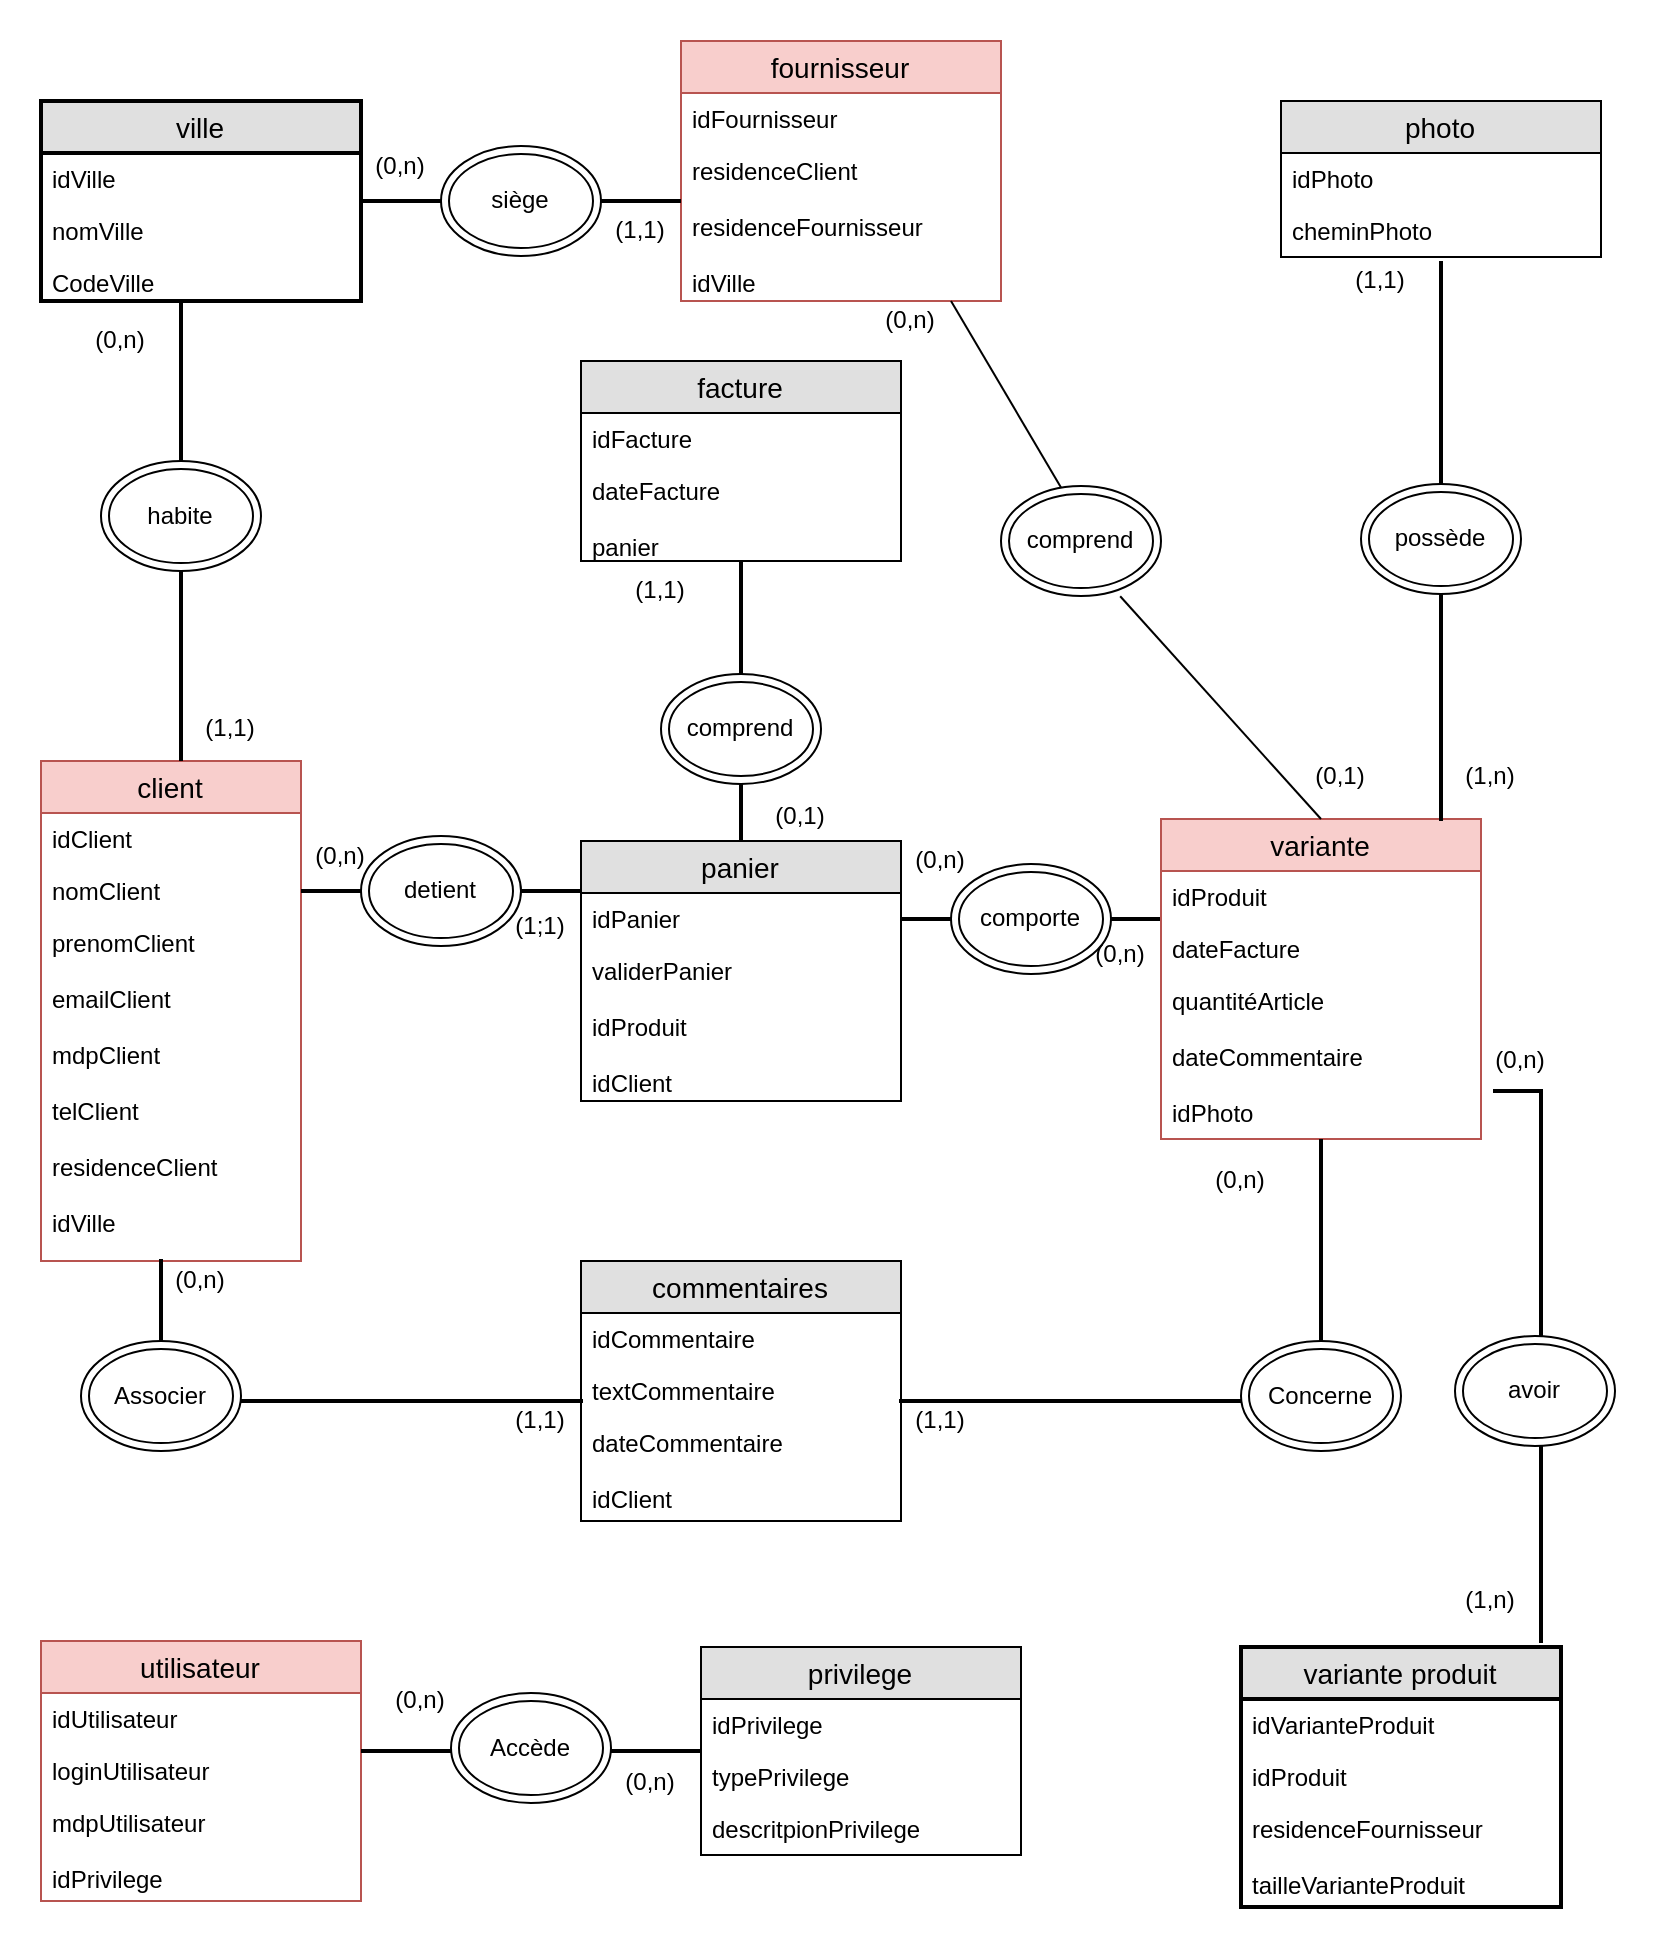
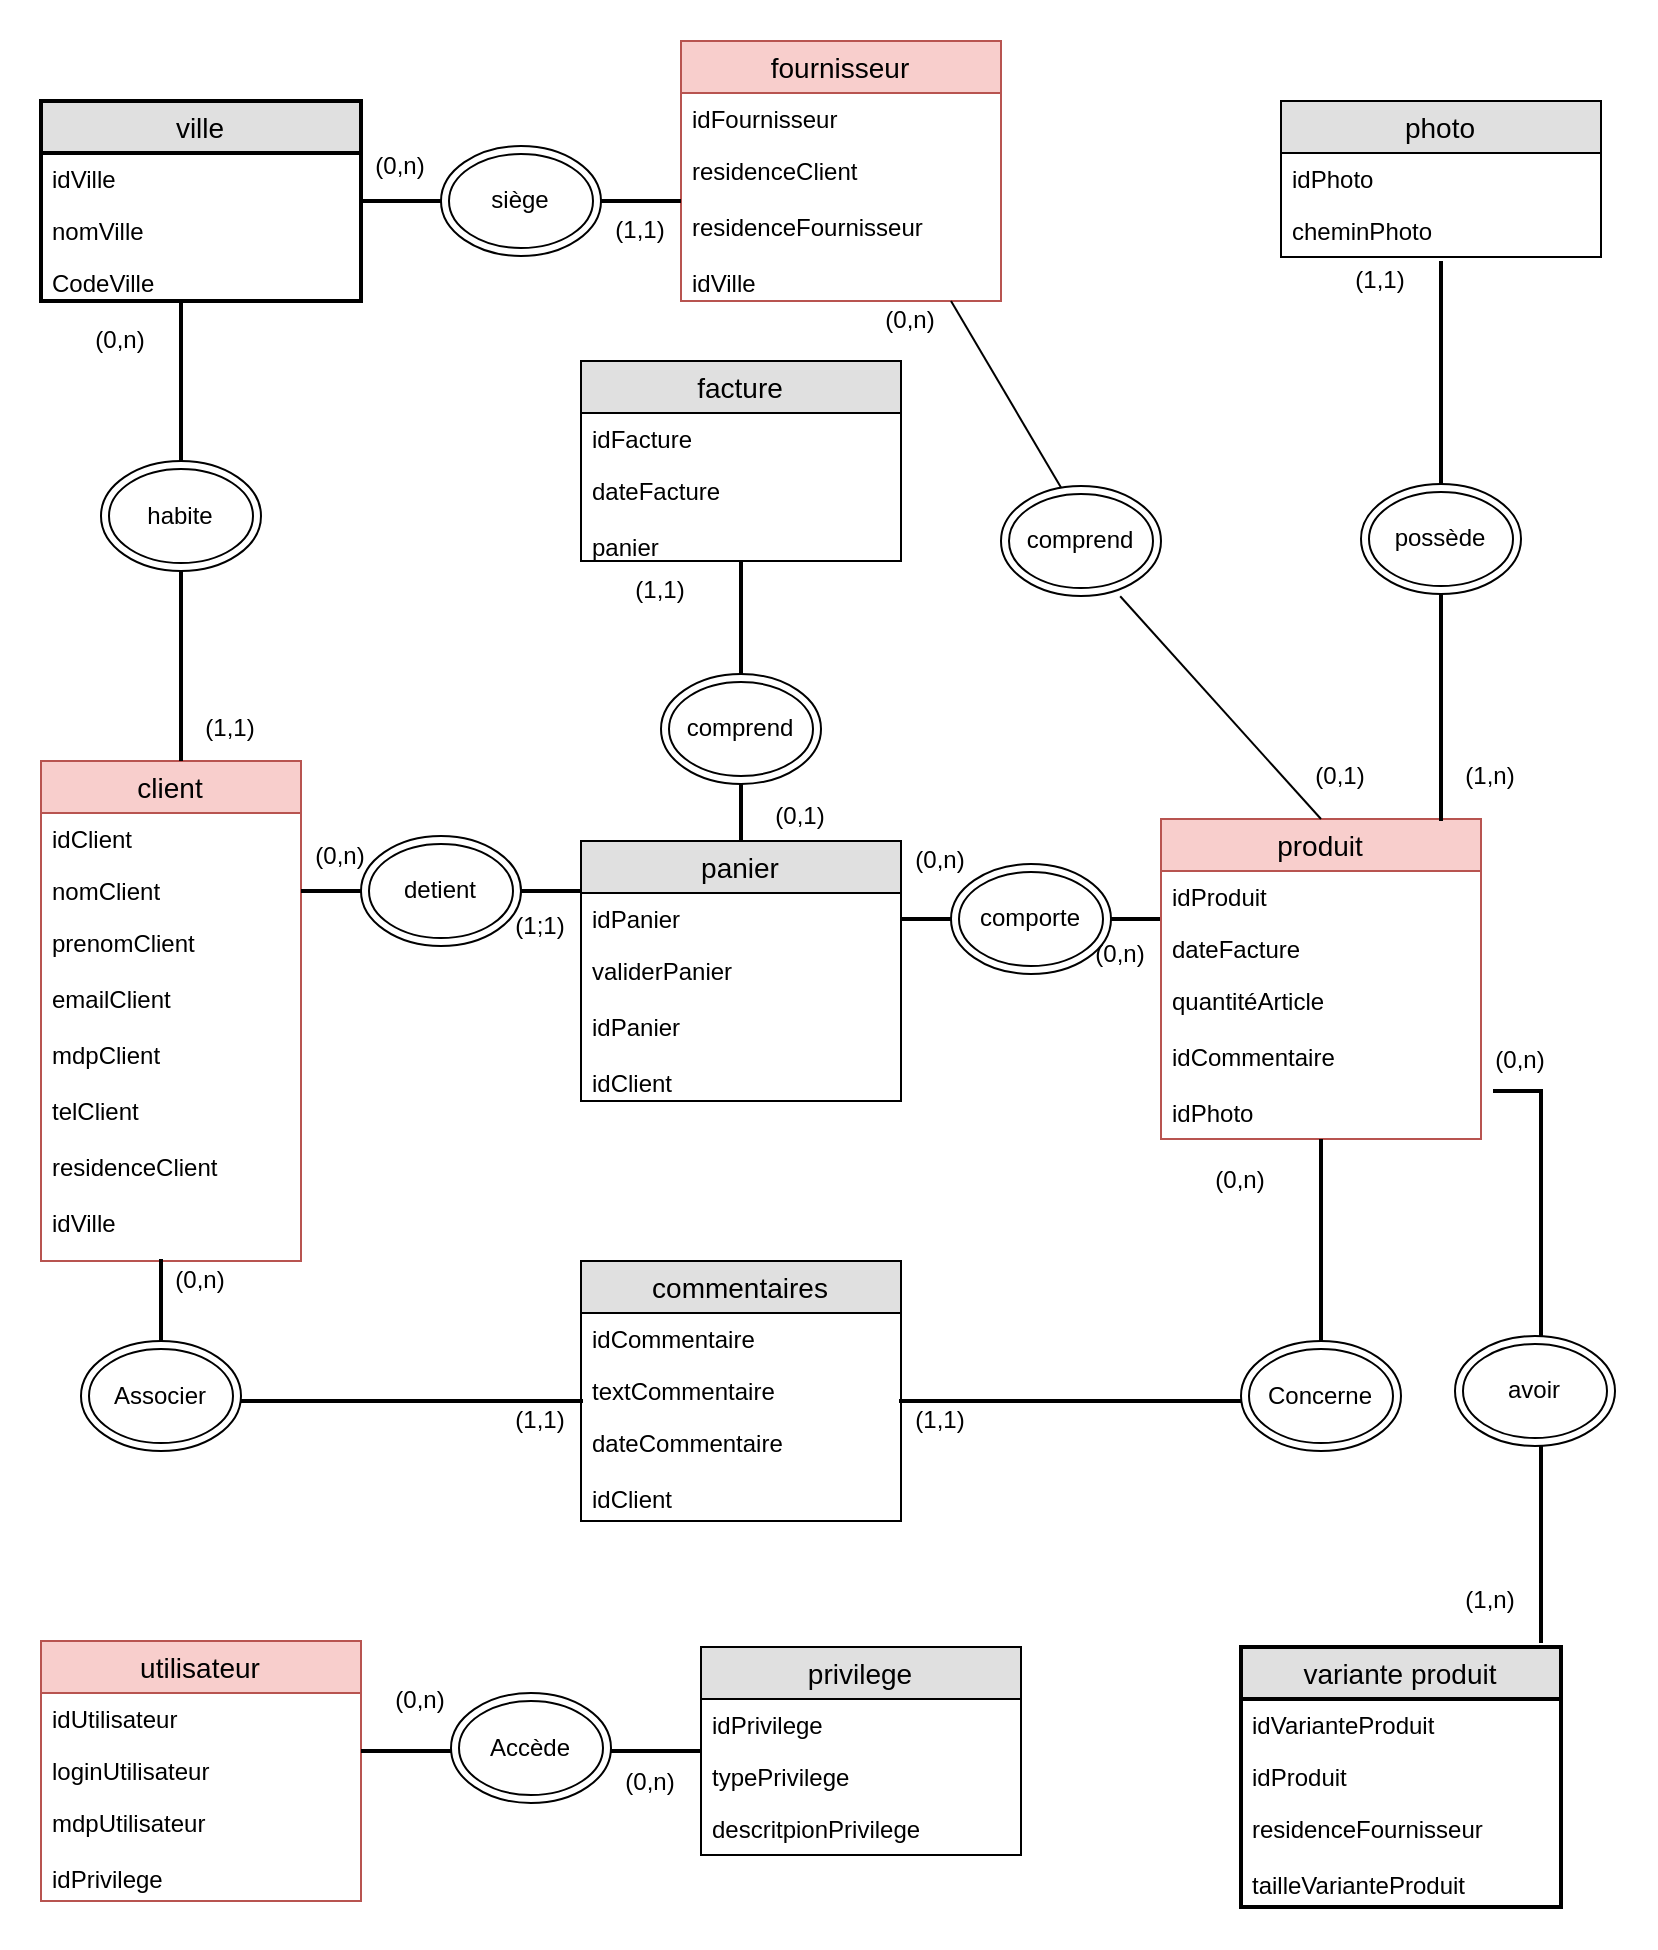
(1320, 847) -> (1320, 847)
(670, 972) -> (670, 972)
(1263, 1002) -> (1263, 1002)
